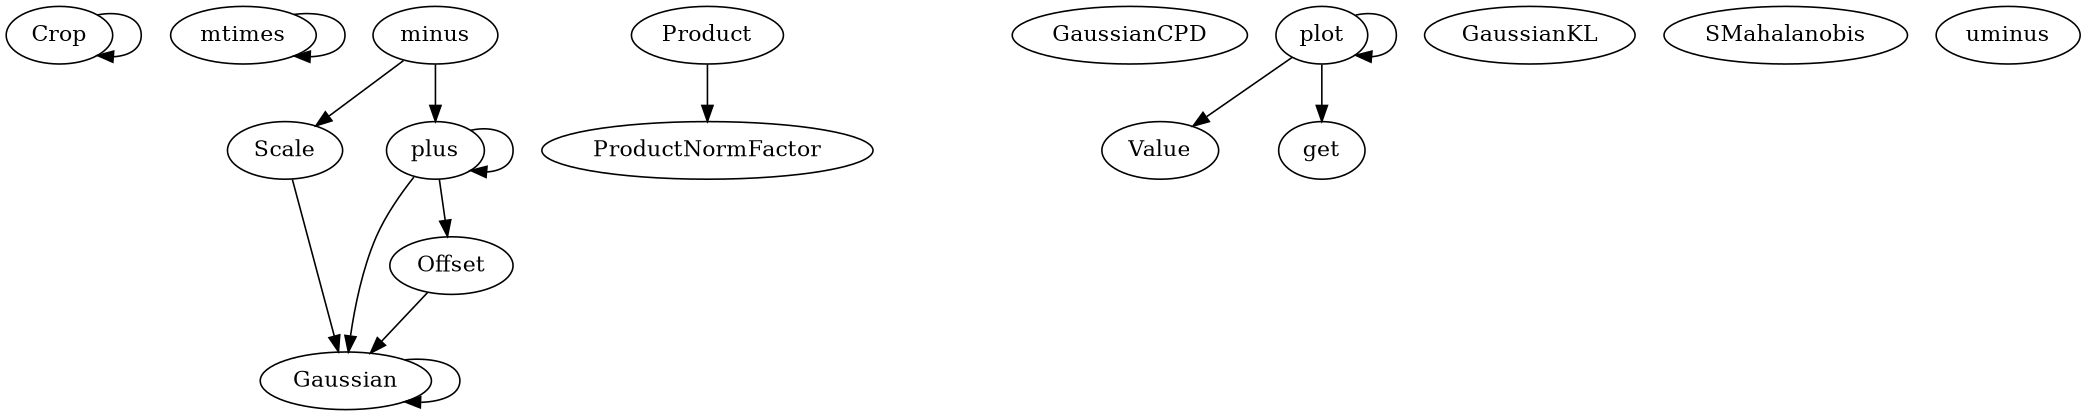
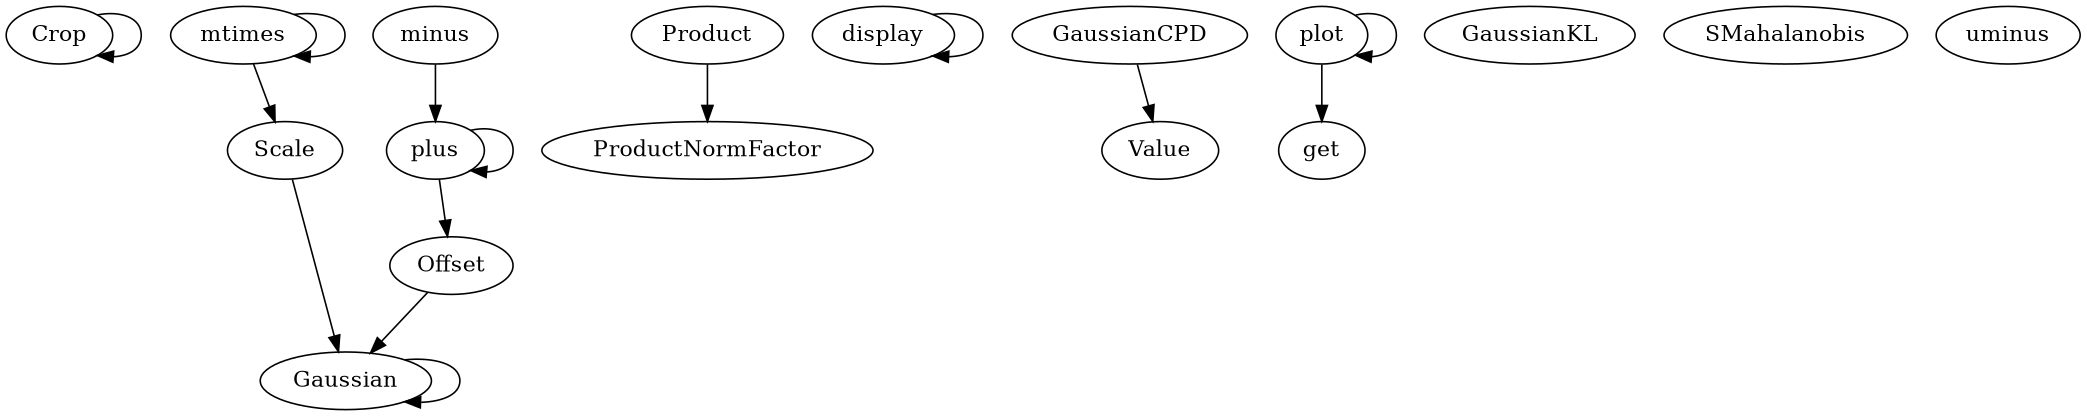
none -> (883, 35)
(1249, 87) -> (1143, 85)
(366, 88) -> (261, 85)
(370, 252) -> none
